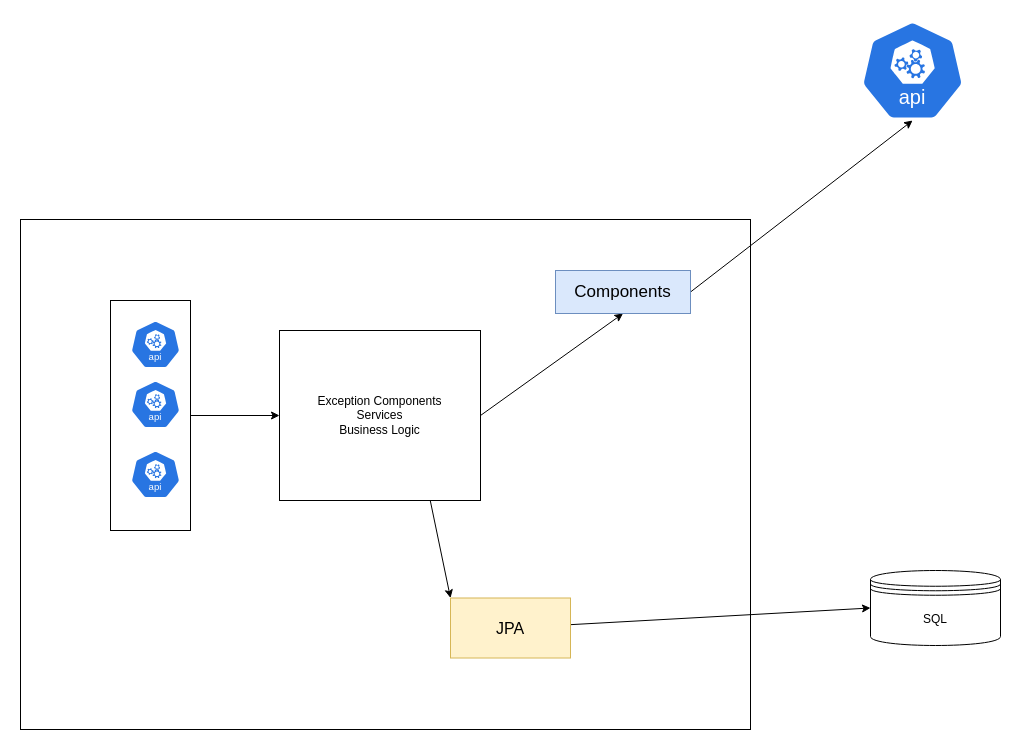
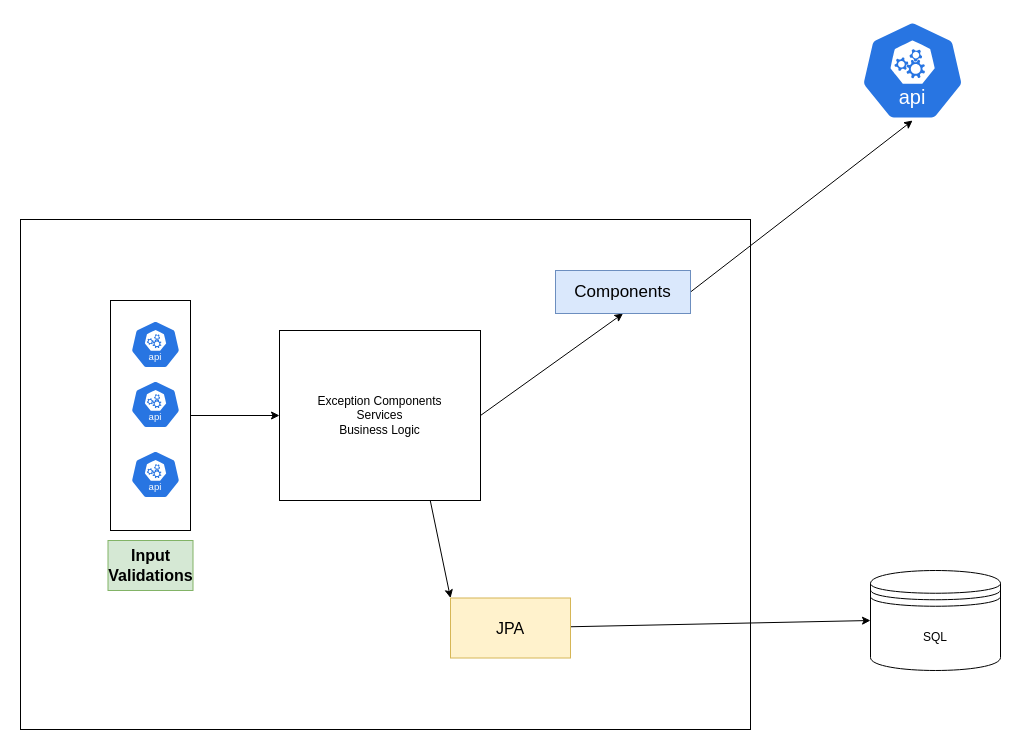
none -> (151, 566)
(936, 608) -> (936, 621)
